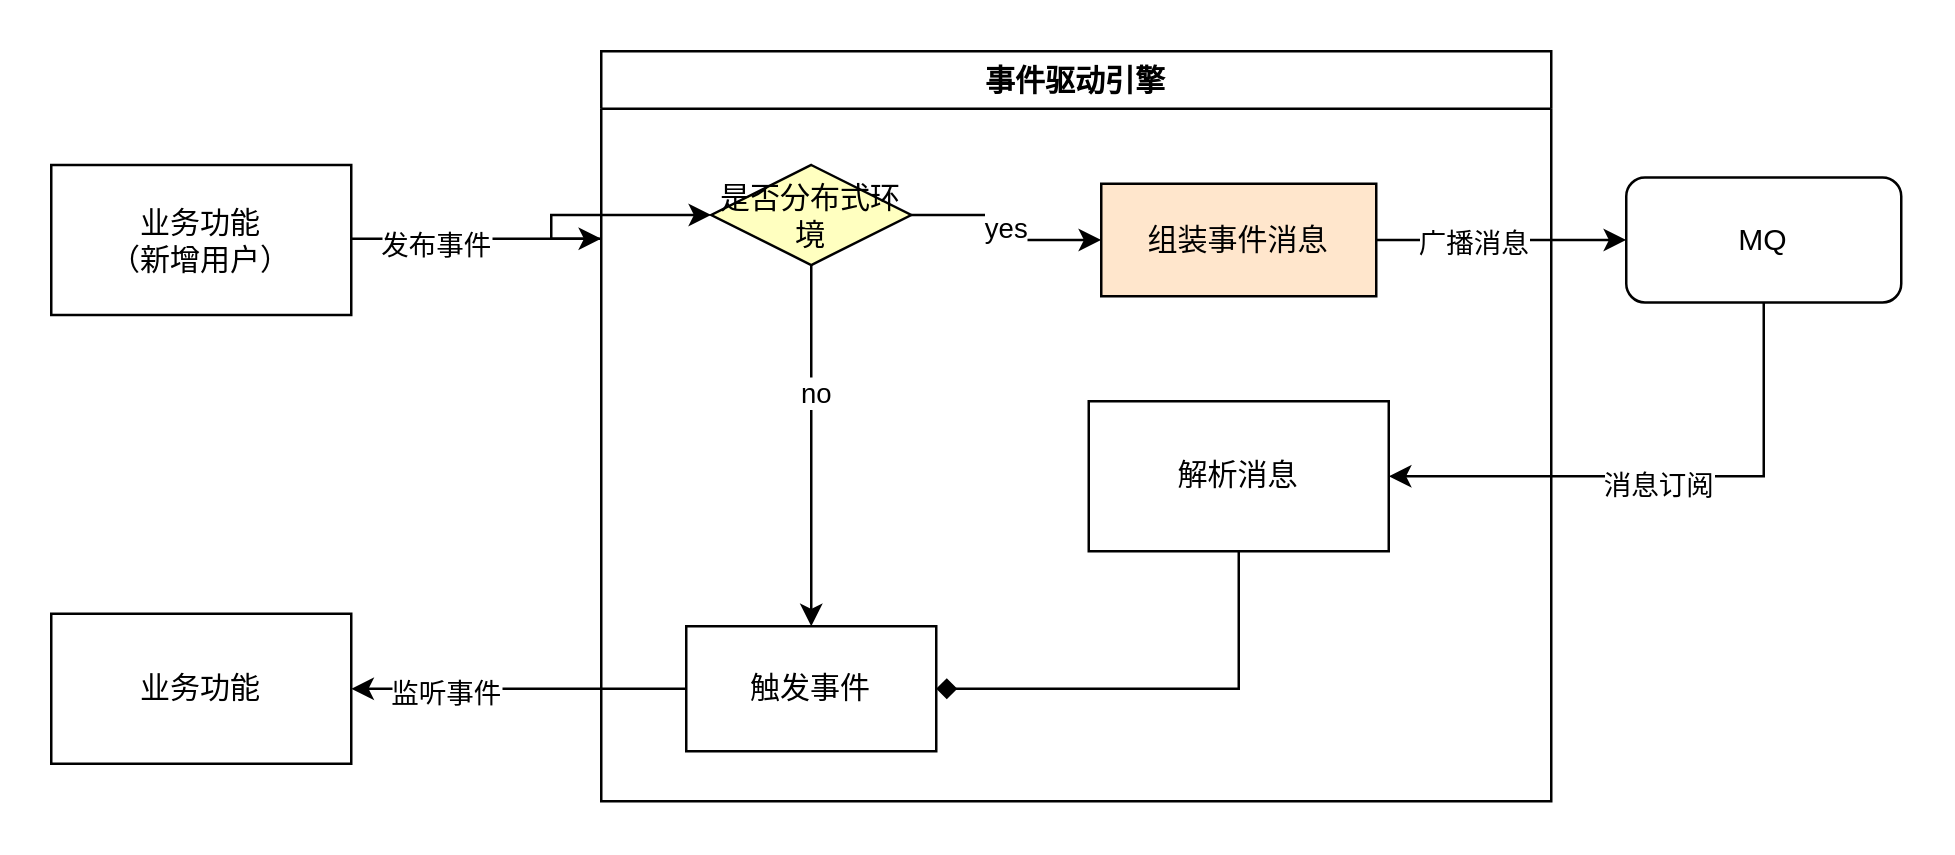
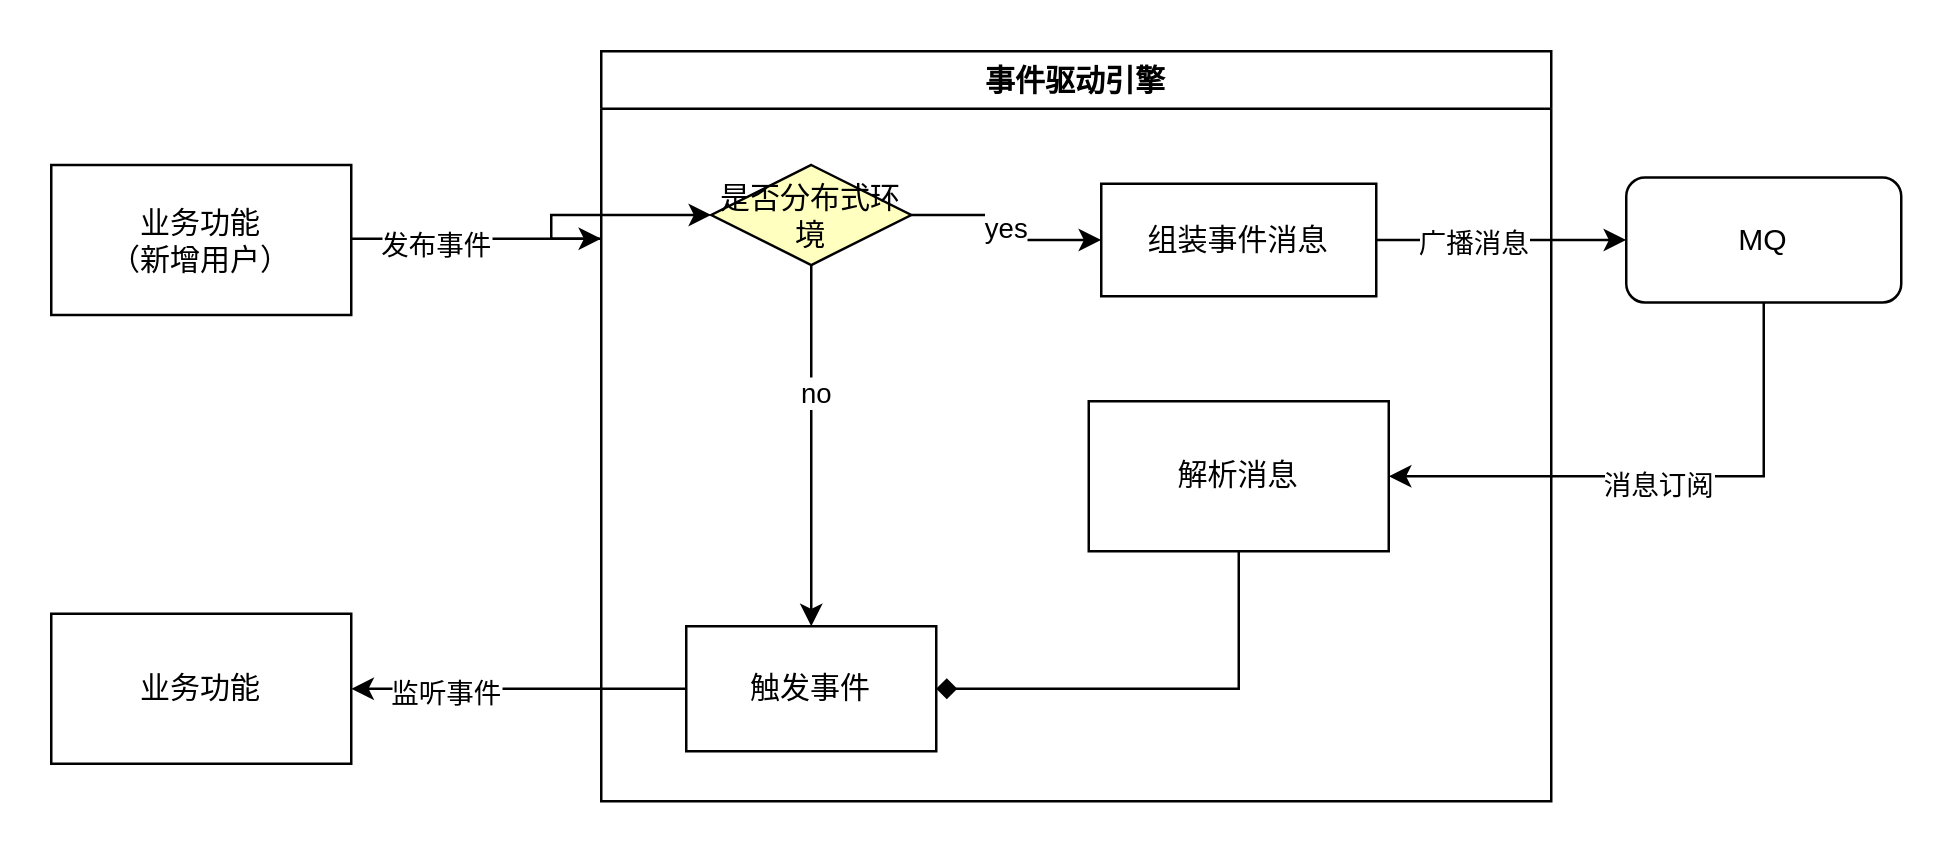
(1239, 240) -> (1239, 240)
